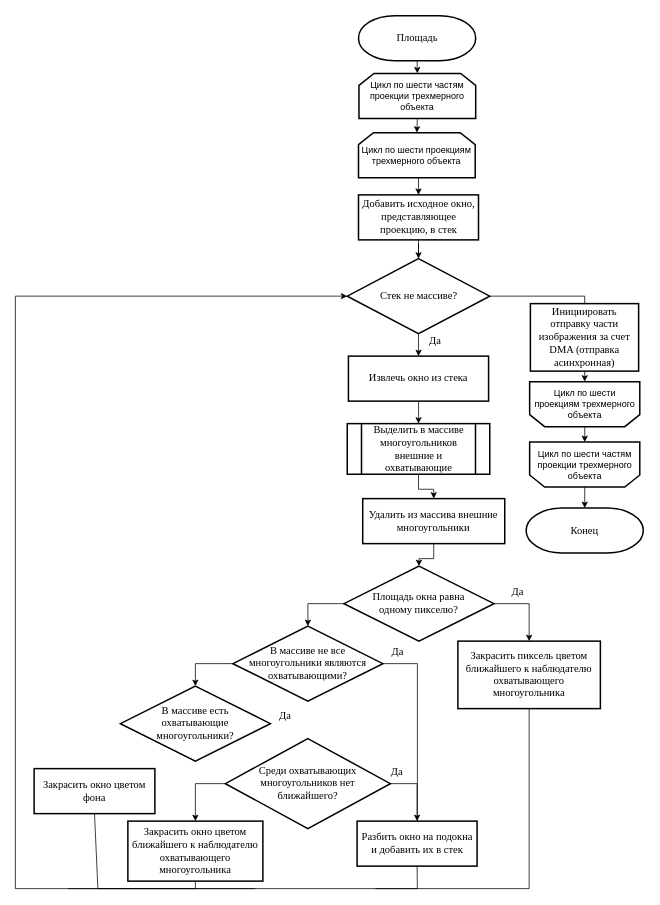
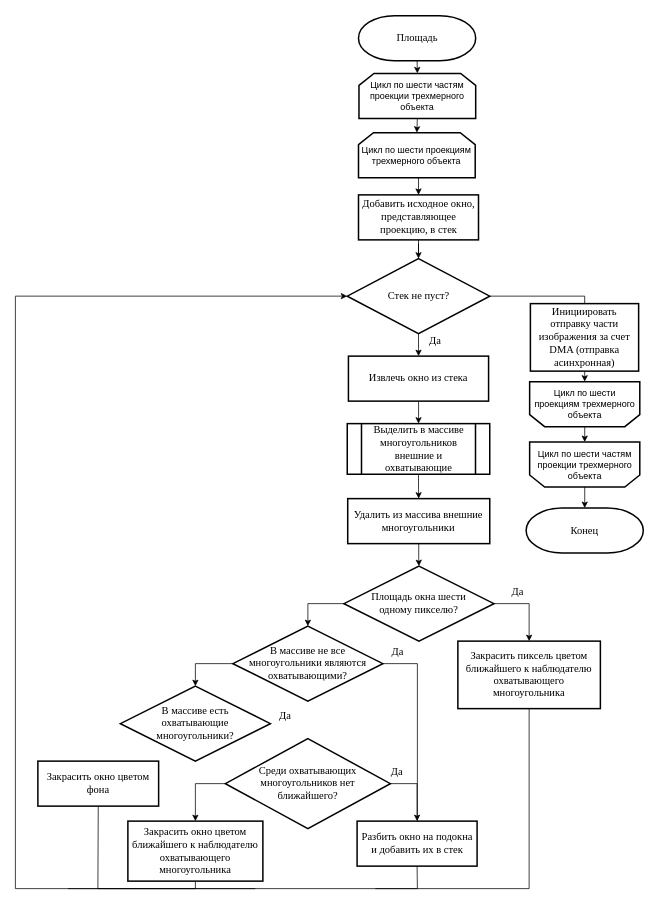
(419, 296) -> (419, 296)
(434, 521) -> (419, 521)
(419, 603) -> (419, 603)
(95, 791) -> (98, 783)
